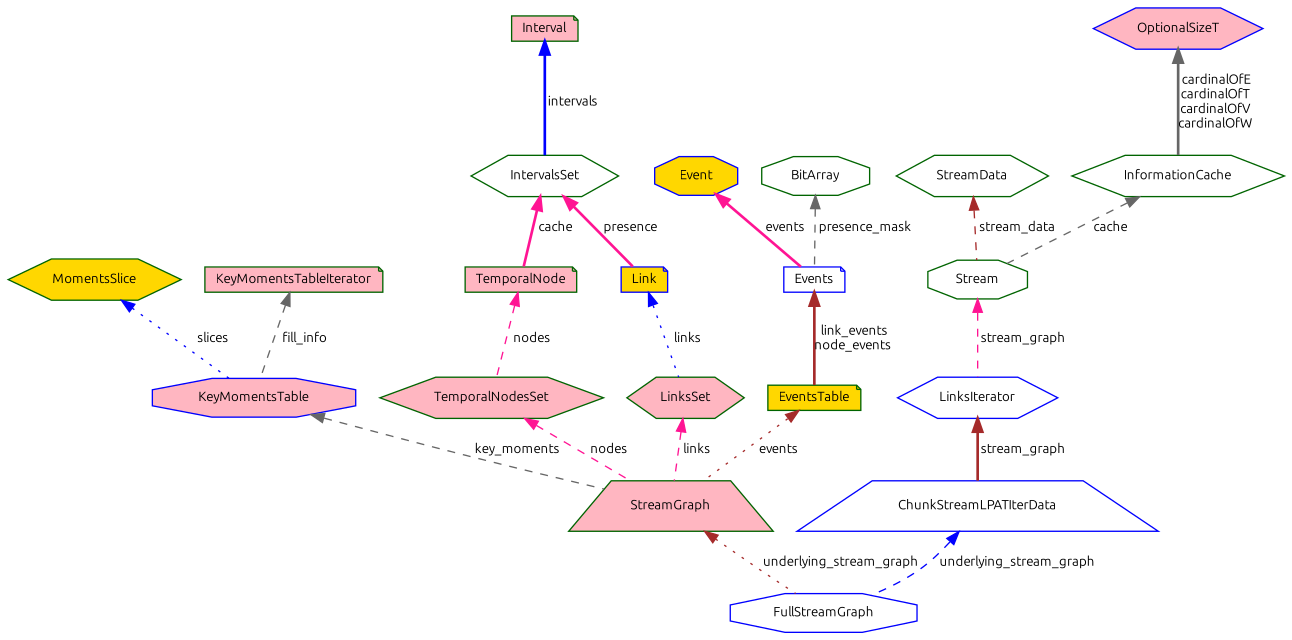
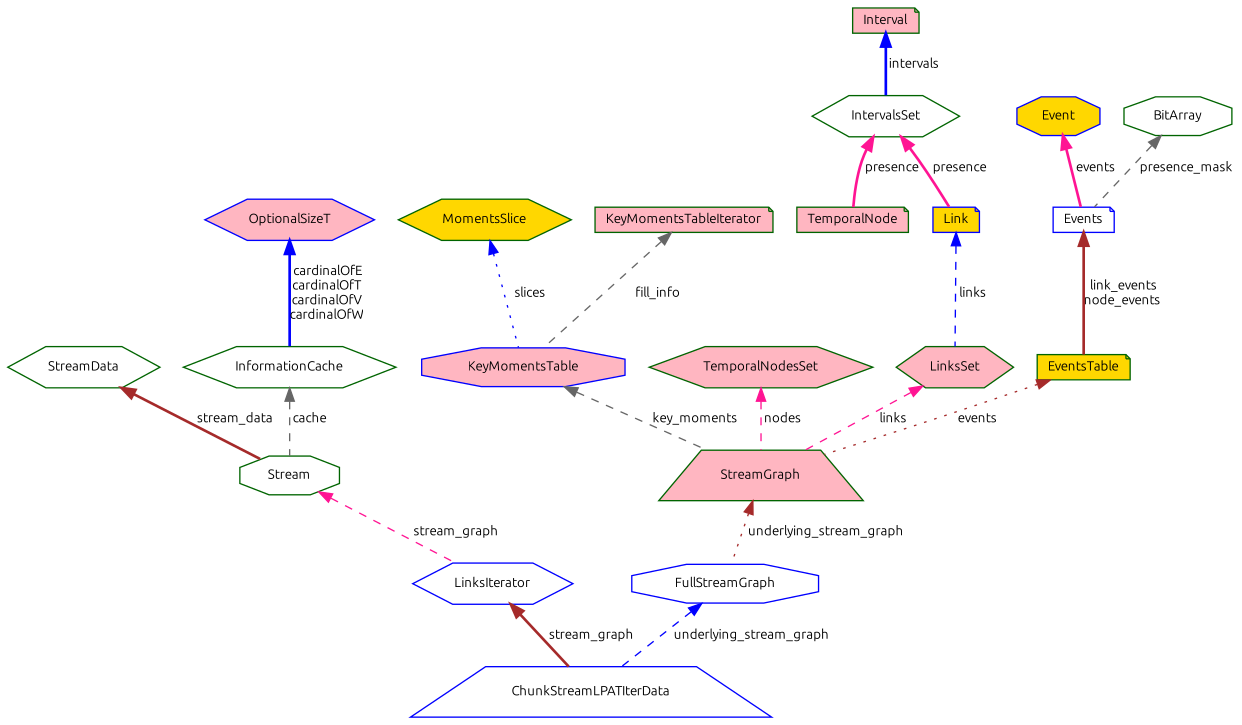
(1178, 109) -> (290, 300)
(554, 228) -> (890, 168)
(975, 235) -> (197, 427)
(506, 341) -> none
(666, 341) -> (956, 296)
(914, 573) -> (656, 639)
